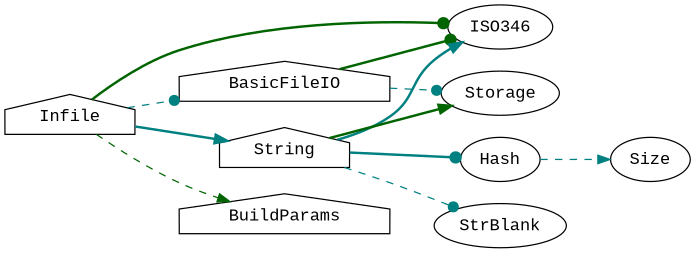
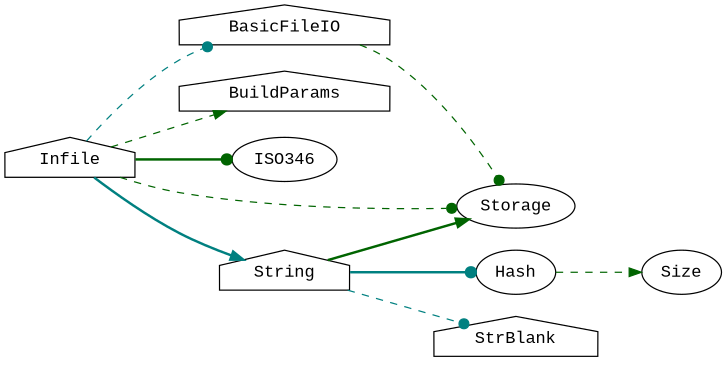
(393, 55) -> none
(403, 89) -> (437, 101)
(403, 105) -> none
(569, 159) -> (592, 272)
none -> (282, 204)
(500, 226) -> (516, 338)
